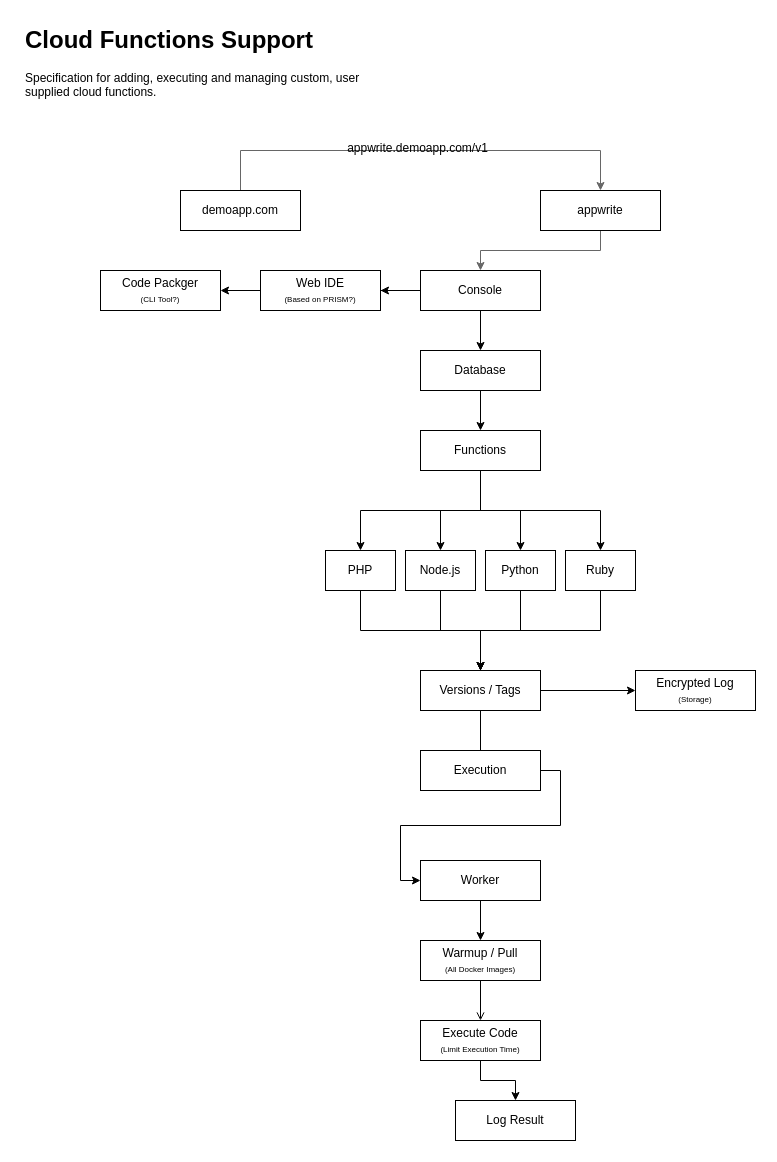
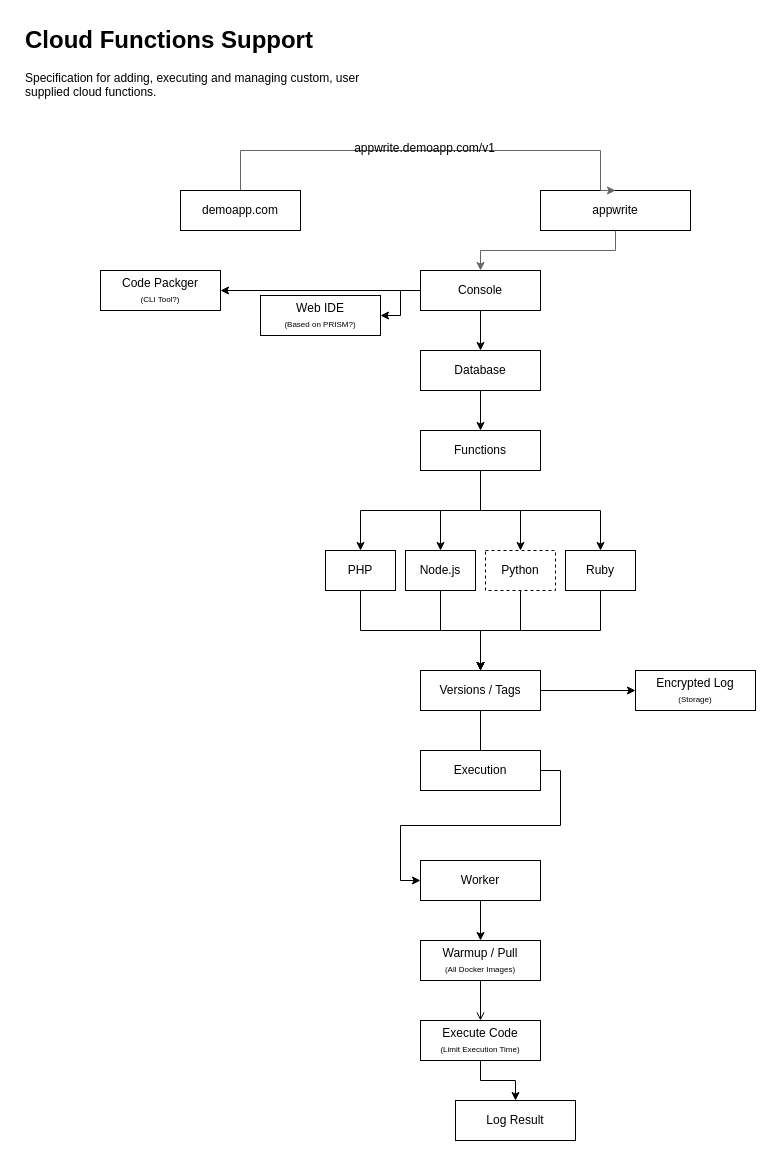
(601, 211) -> (616, 211)
(321, 291) -> (321, 316)
(521, 571) -> (521, 571)
